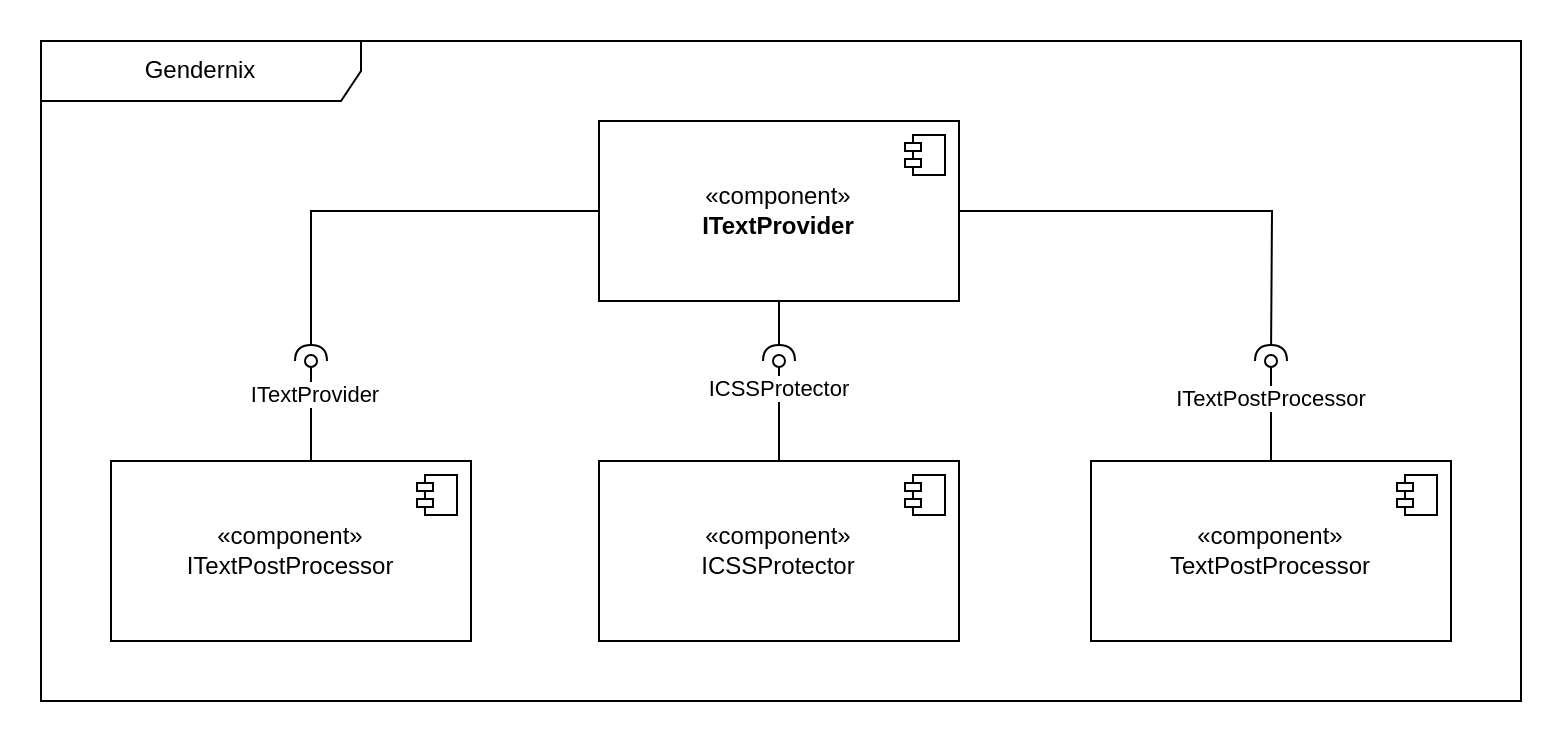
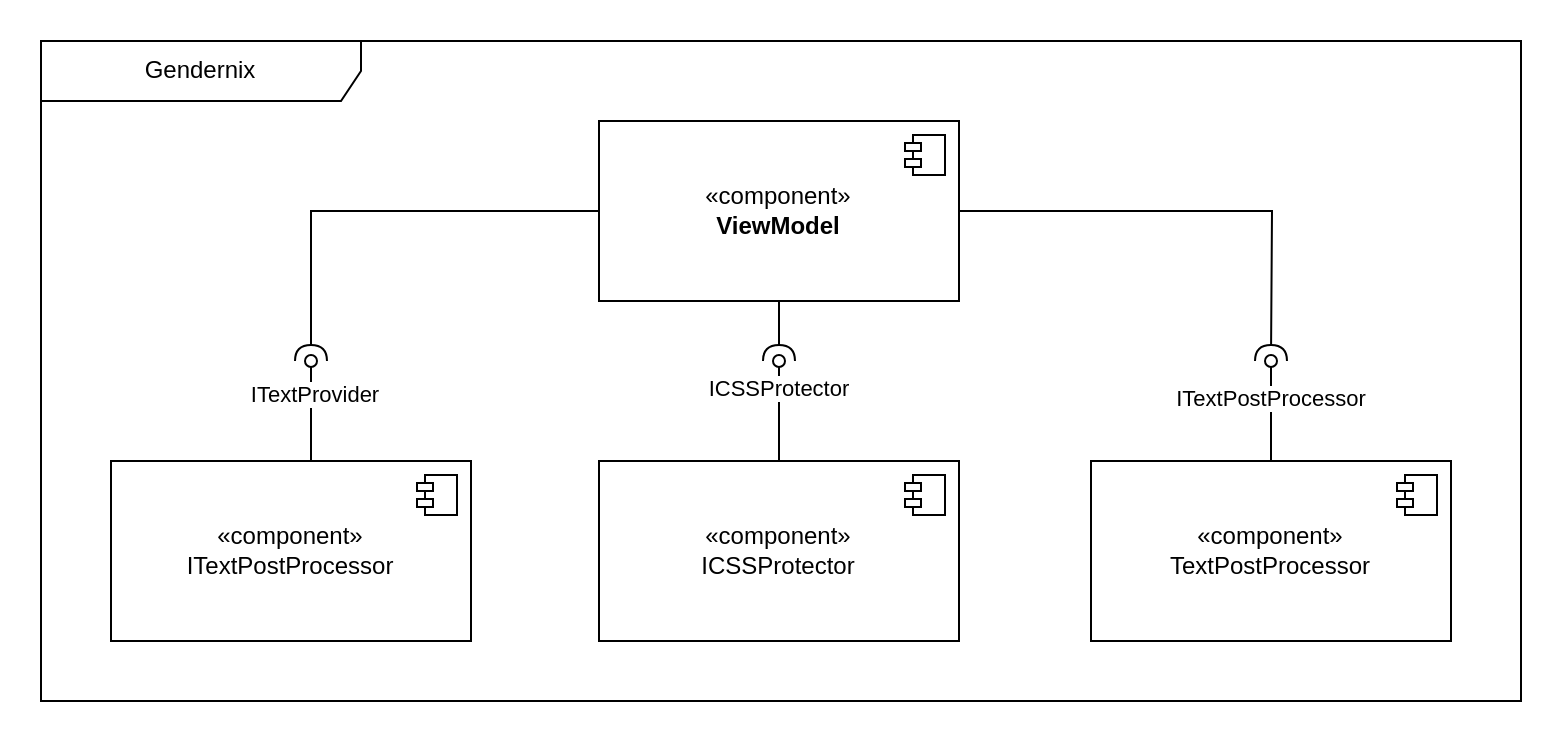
(779, 211) -> (779, 211)
